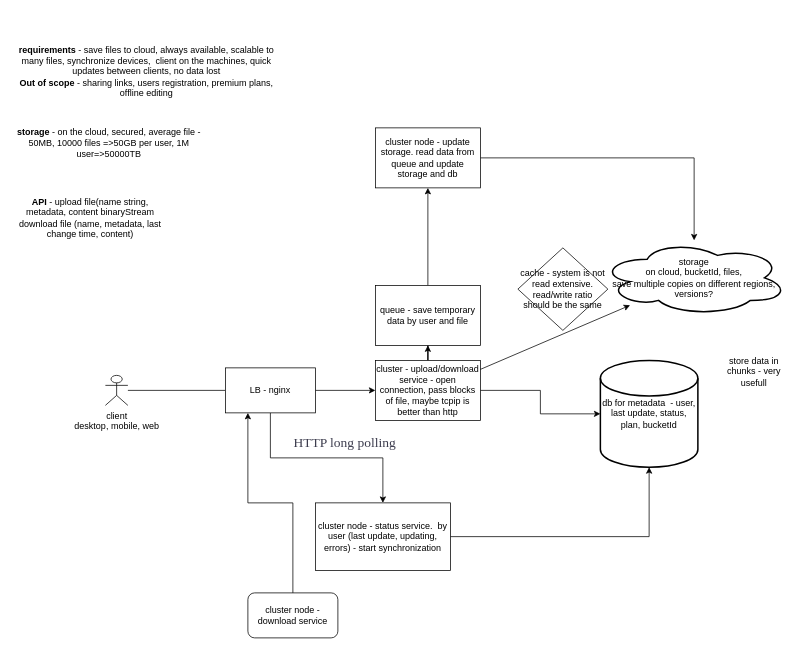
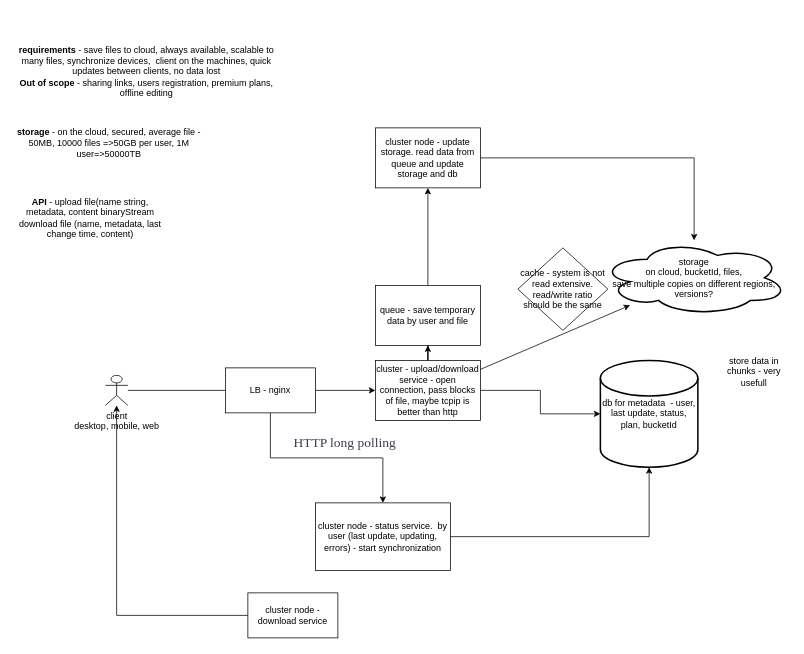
(293, 503) -> (117, 578)
(293, 615) -> (293, 615)
